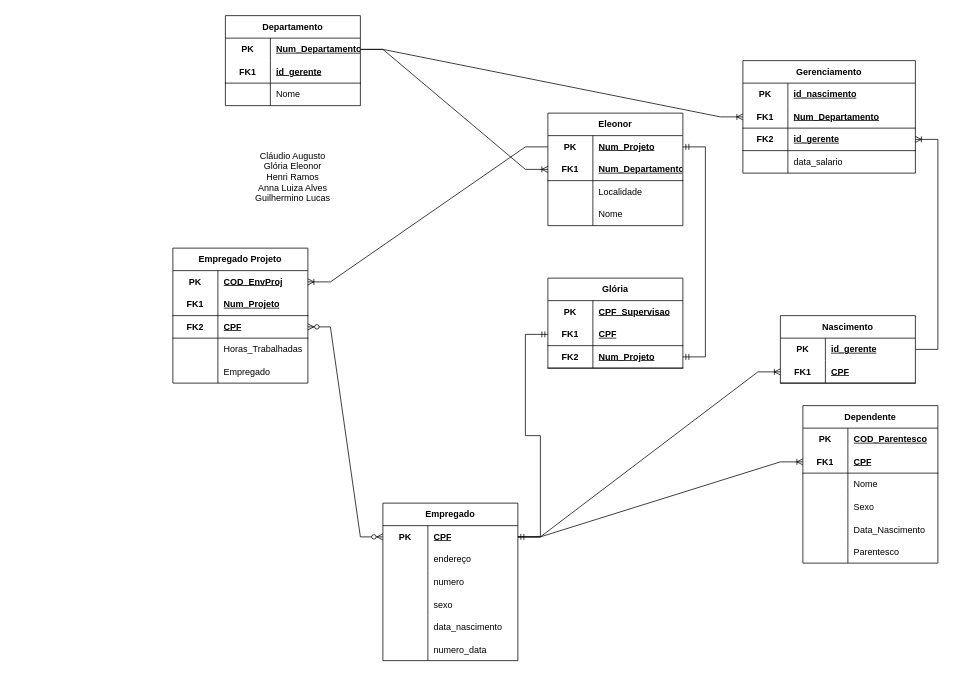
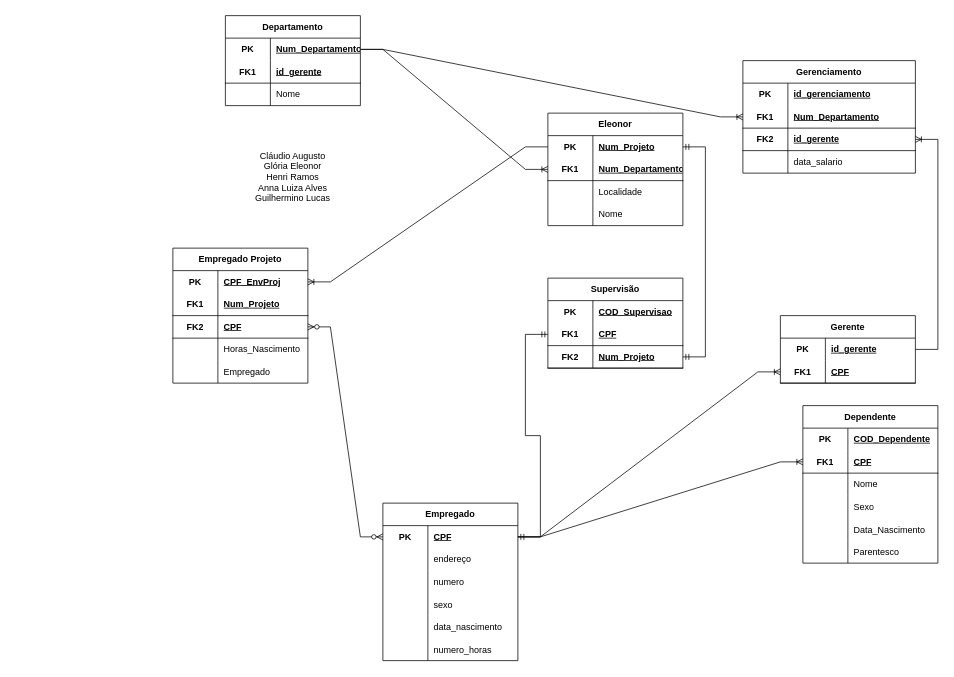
(824, 94) -> (832, 94)
(252, 282) -> (252, 282)
(615, 289) -> (615, 289)
(633, 312) -> (633, 312)
(848, 327) -> (848, 327)
(266, 349) -> (263, 349)
(889, 439) -> (889, 439)
(461, 650) -> (464, 650)
